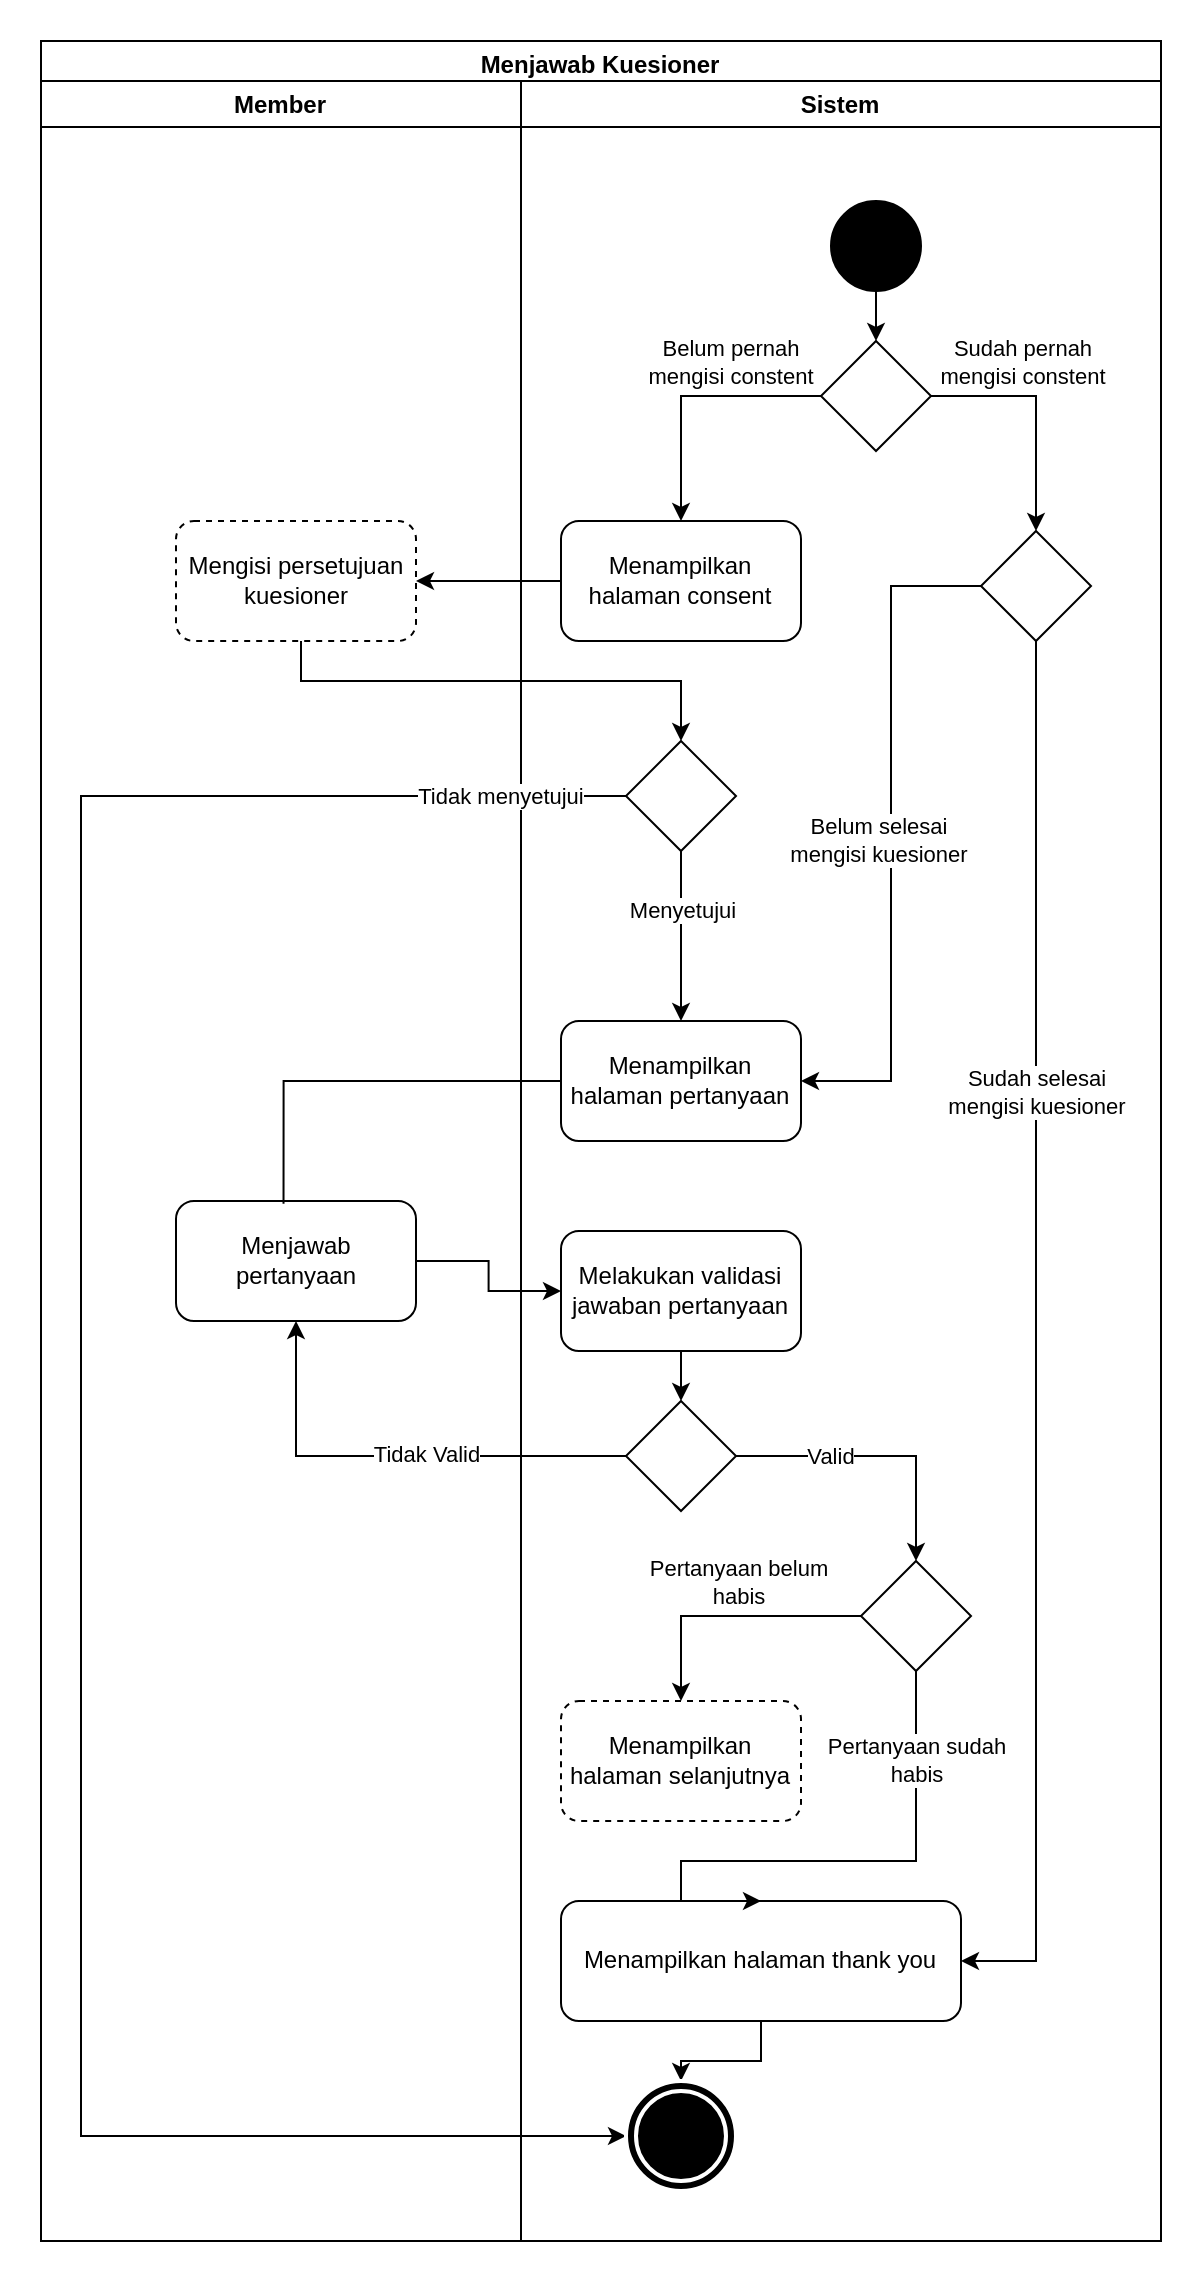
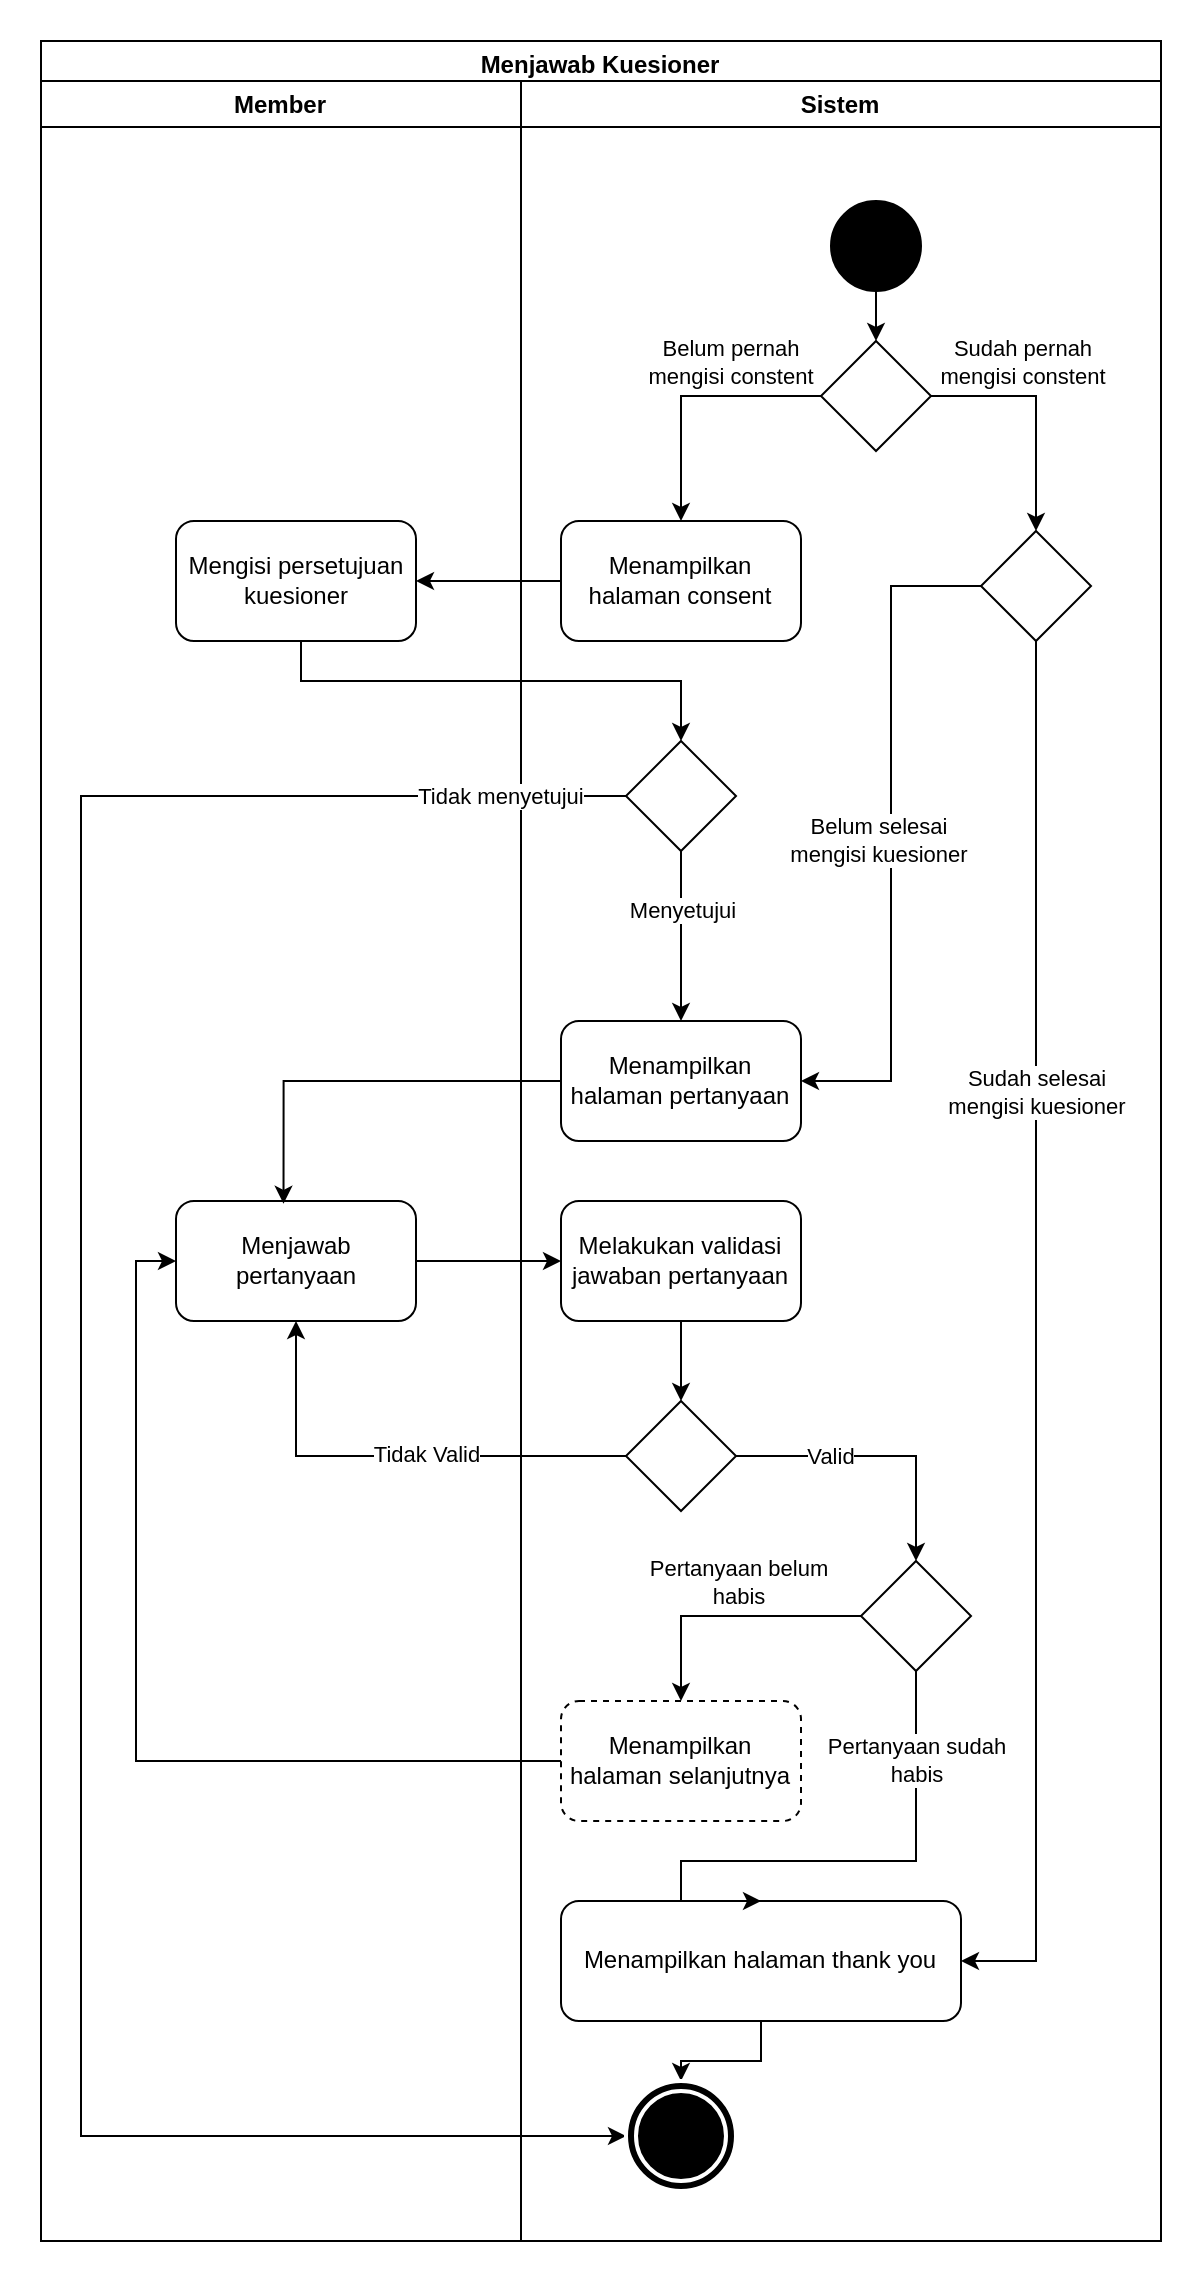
(296, 581) -> (296, 581)
(284, 1193) -> (284, 1188)
(681, 1291) -> (681, 1261)
none -> (136, 1688)
